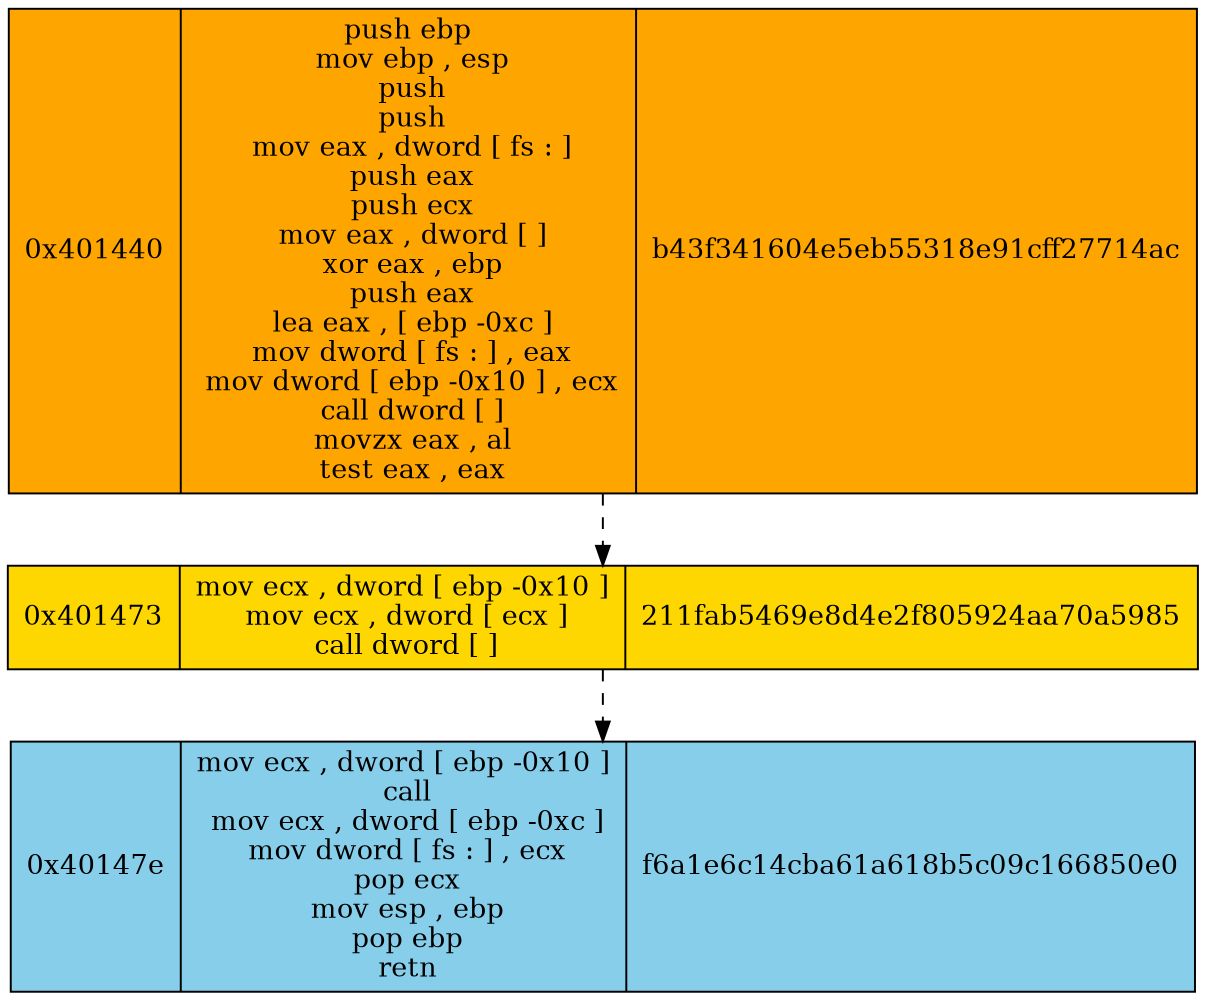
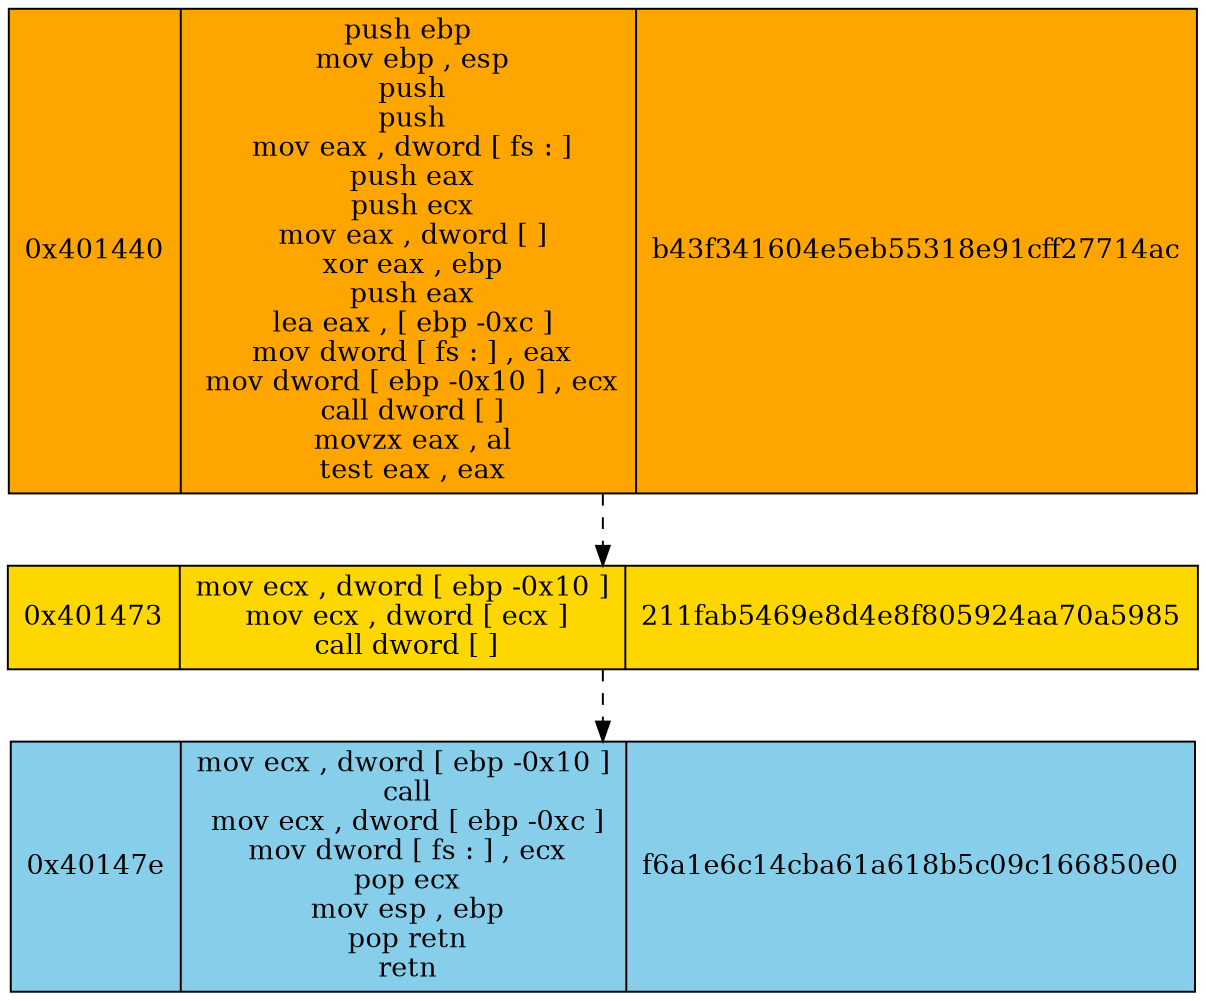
(912, 617) -> (912, 617)
(404, 939) -> (404, 939)
